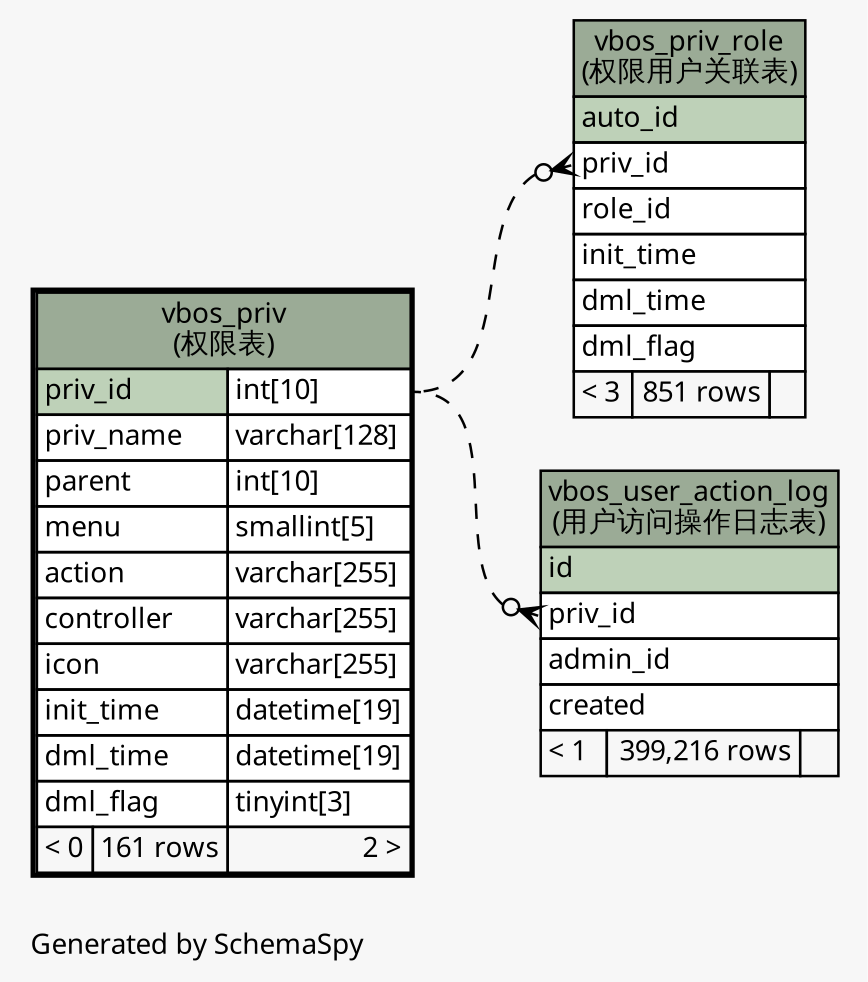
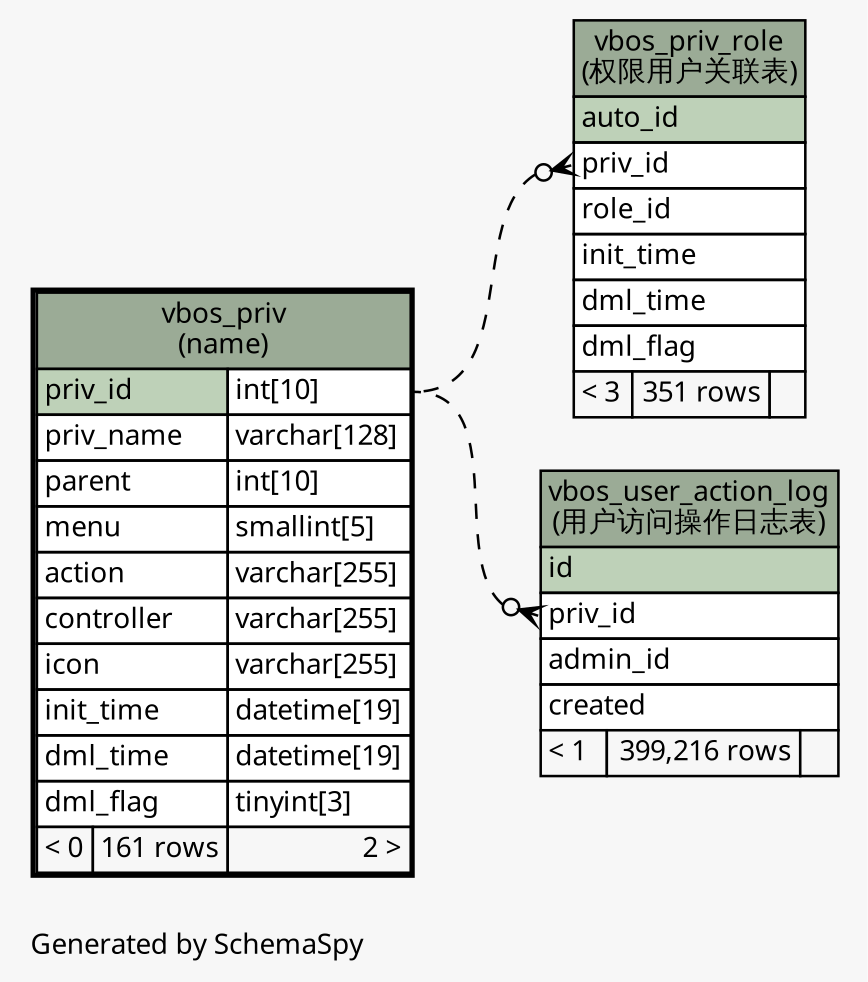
(224, 345) -> (224, 345)
(702, 393) -> (702, 393)
